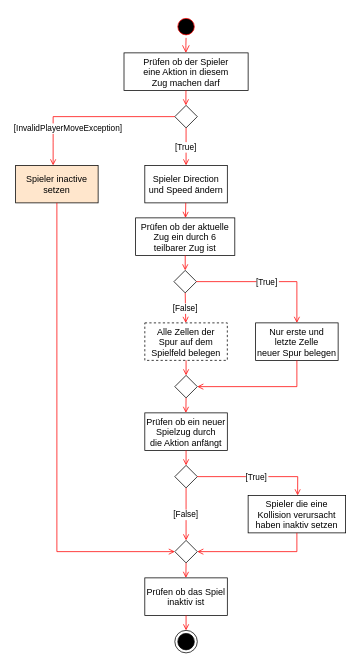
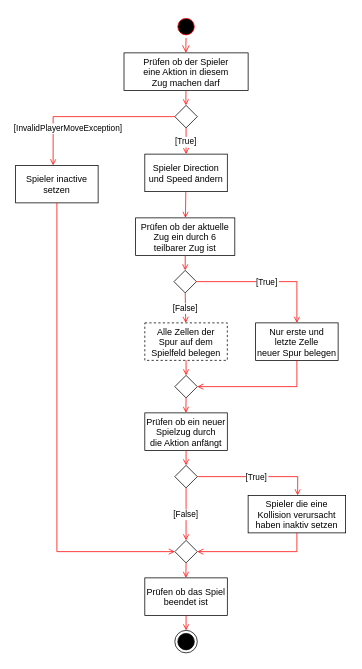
(57, 184) -> (57, 184)
(186, 184) -> (186, 173)
(185, 592) -> (185, 592)
